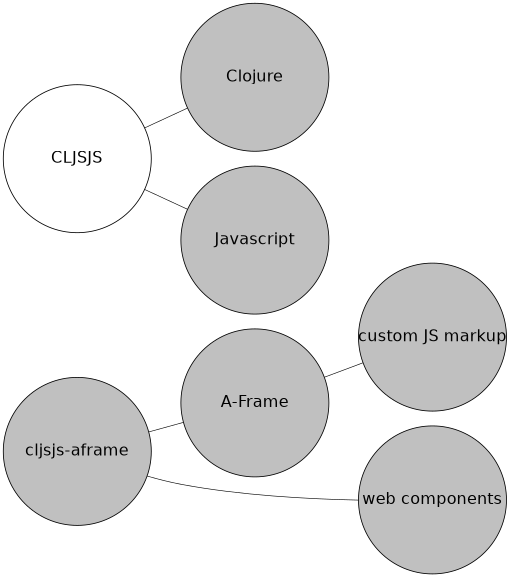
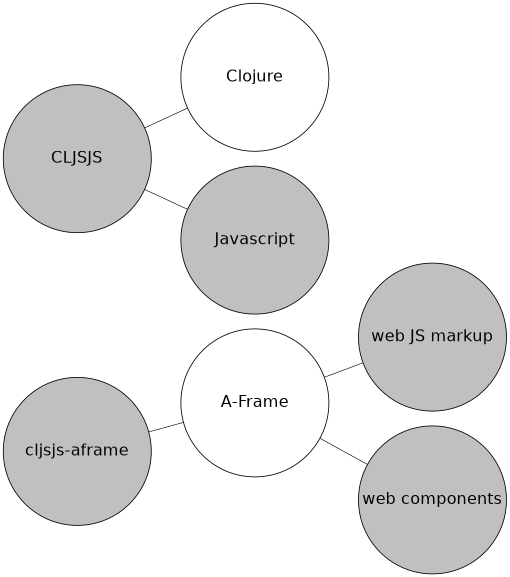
(255, 77) -> (255, 77)
(77, 159) -> (77, 159)
(432, 337) -> (432, 337)
(255, 403) -> (255, 403)
(252, 494) -> (344, 451)
